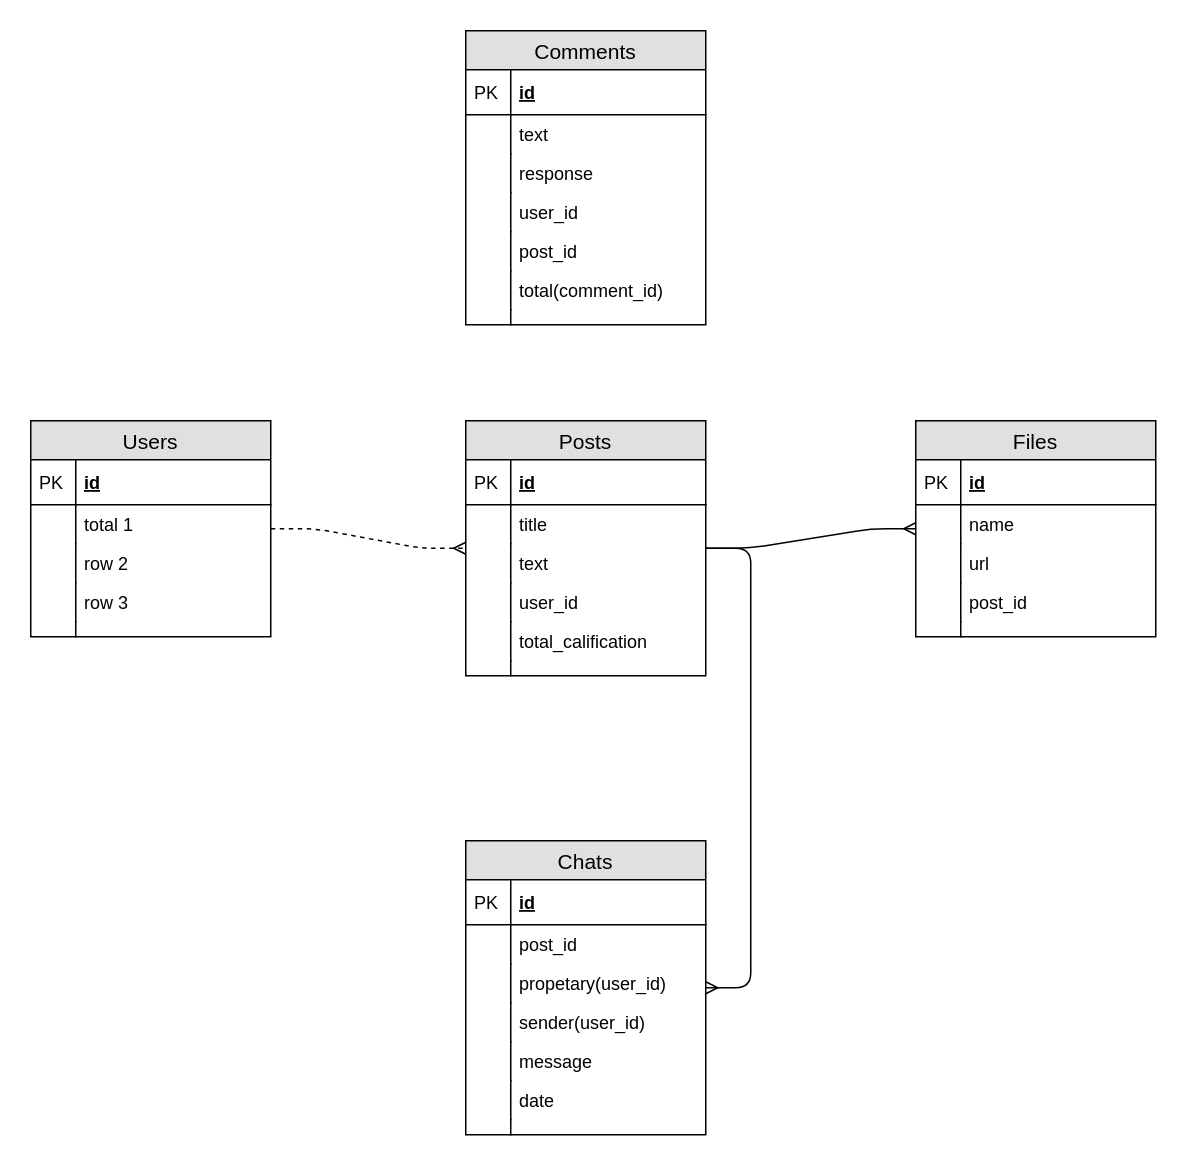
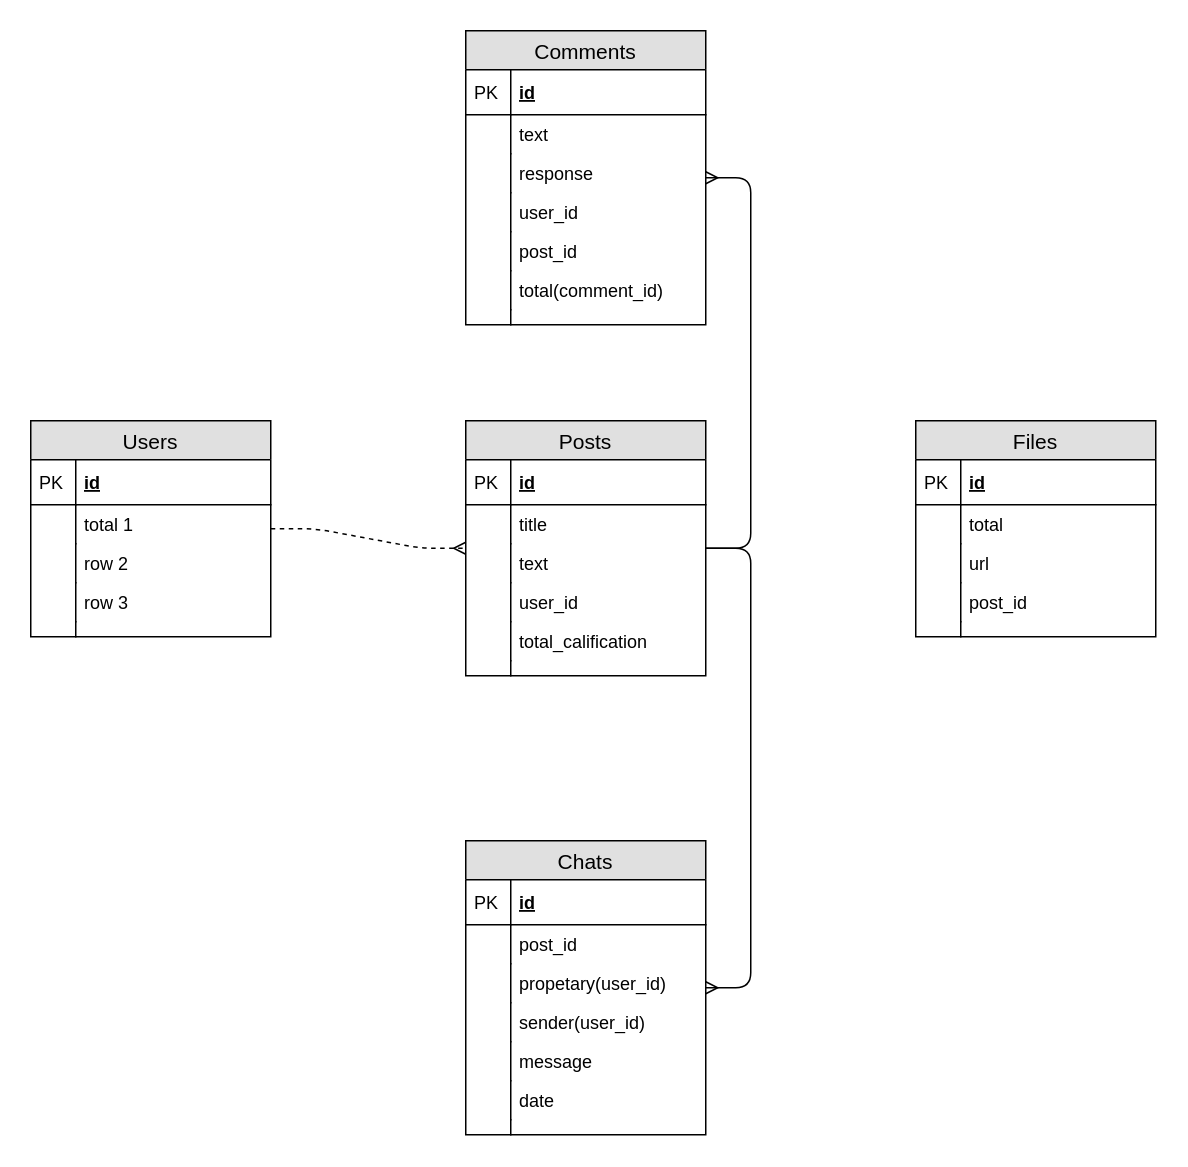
none -> (751, 346)
(989, 525) -> (992, 525)
(828, 536) -> none
